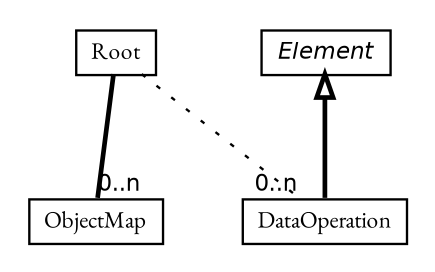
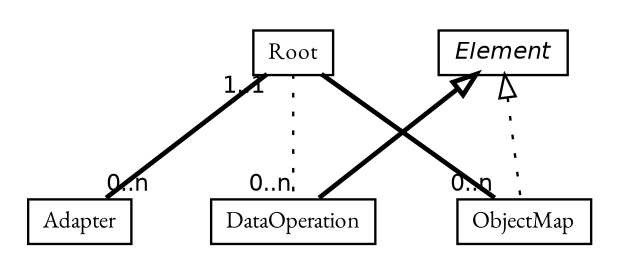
none -> (514, 148)
none -> (80, 221)
